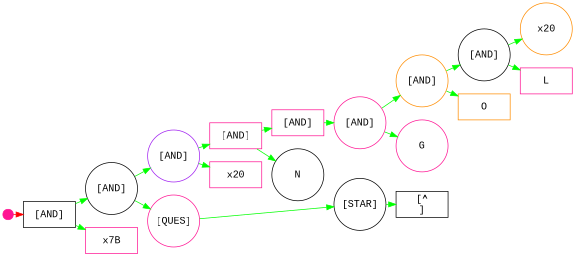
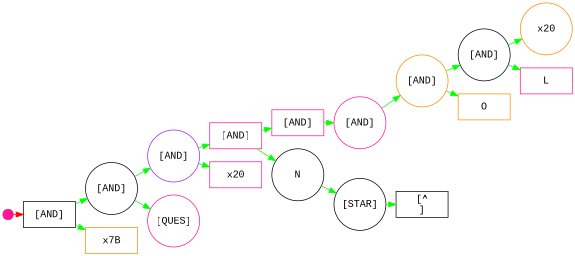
(422, 146) -> none
(263, 213) -> (326, 188)
(112, 240) -> (112, 240)
